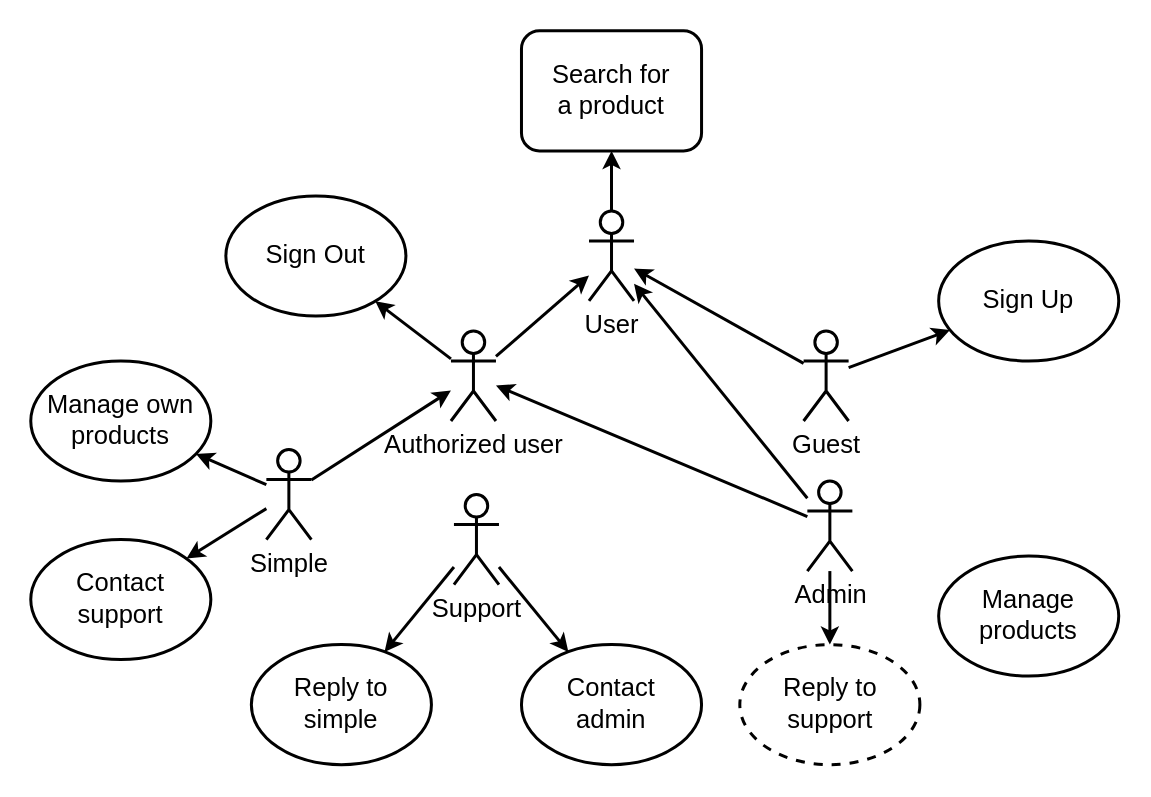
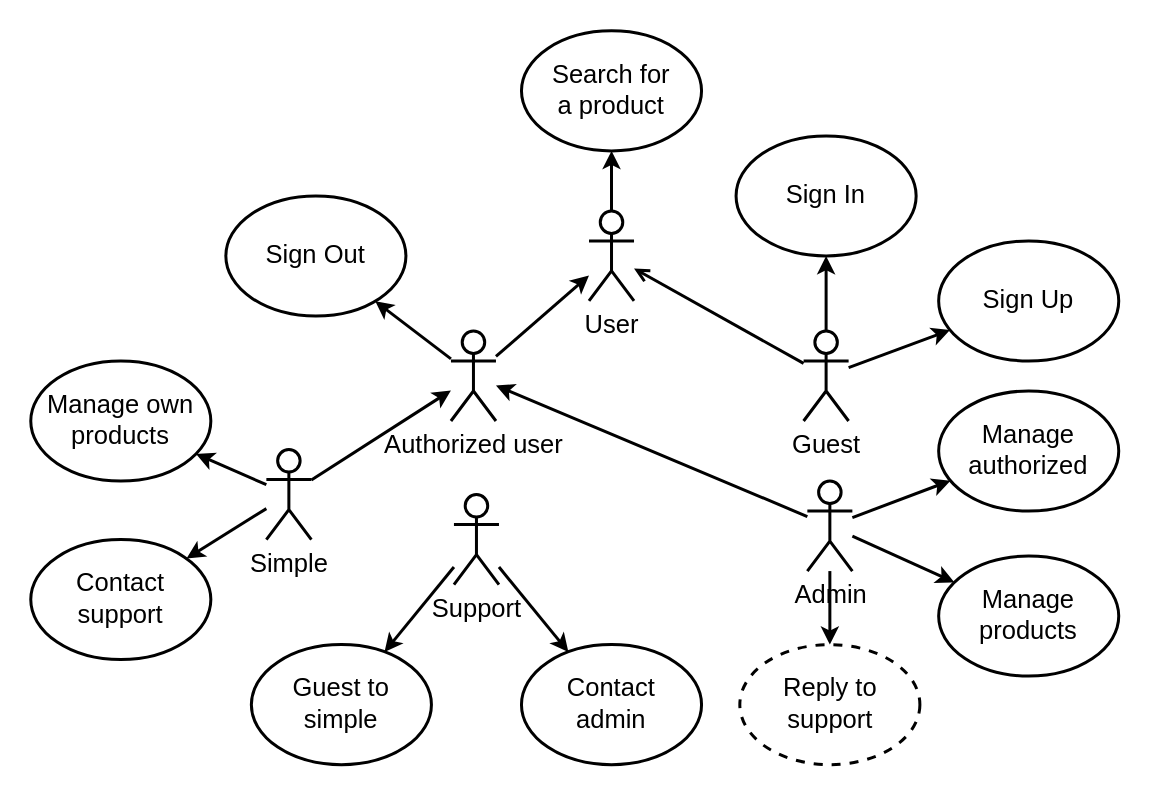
(611, 91) -> (611, 91)
none -> (826, 196)
(646, 275) -> (645, 275)
none -> (826, 299)
(725, 396) -> (897, 556)
none -> (1028, 451)
none -> (895, 501)
(341, 704) -> (341, 704)
